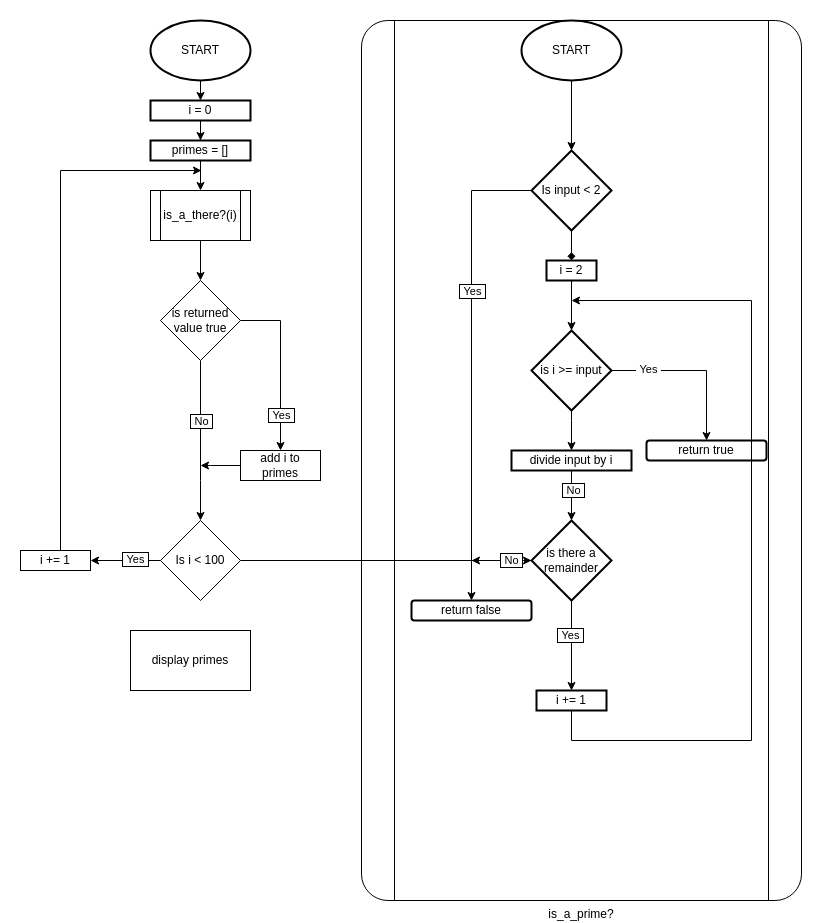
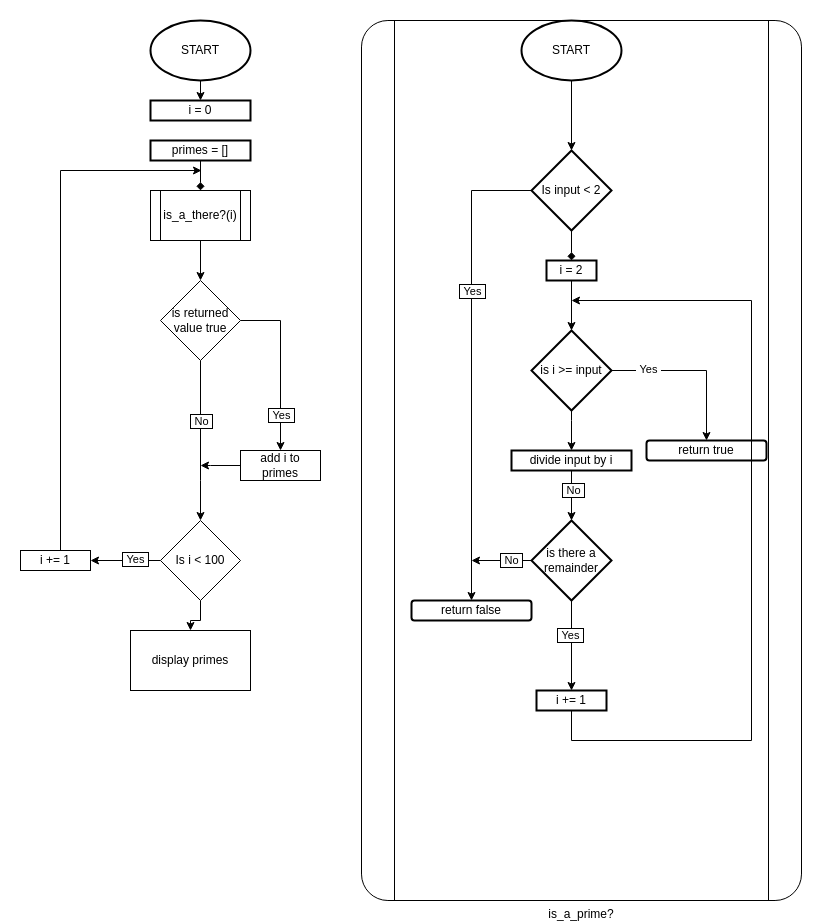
(201, 135) -> none
(201, 182) -> (201, 182)
(355, 561) -> (201, 617)
